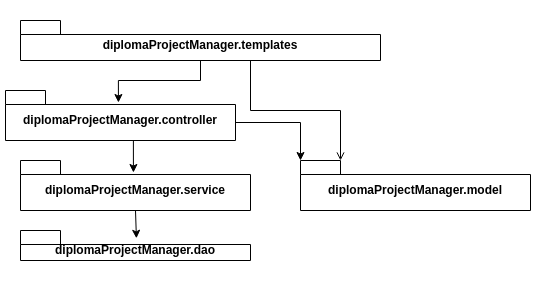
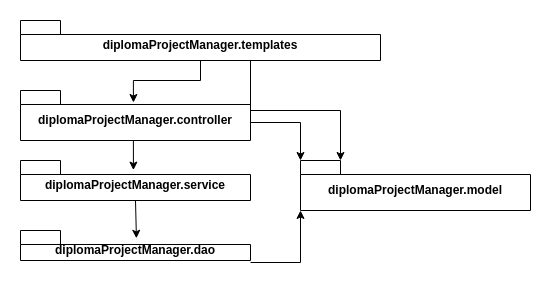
(121, 116) -> (136, 116)
(341, 154) -> (341, 152)
(136, 186) -> (136, 181)
none -> (298, 263)
